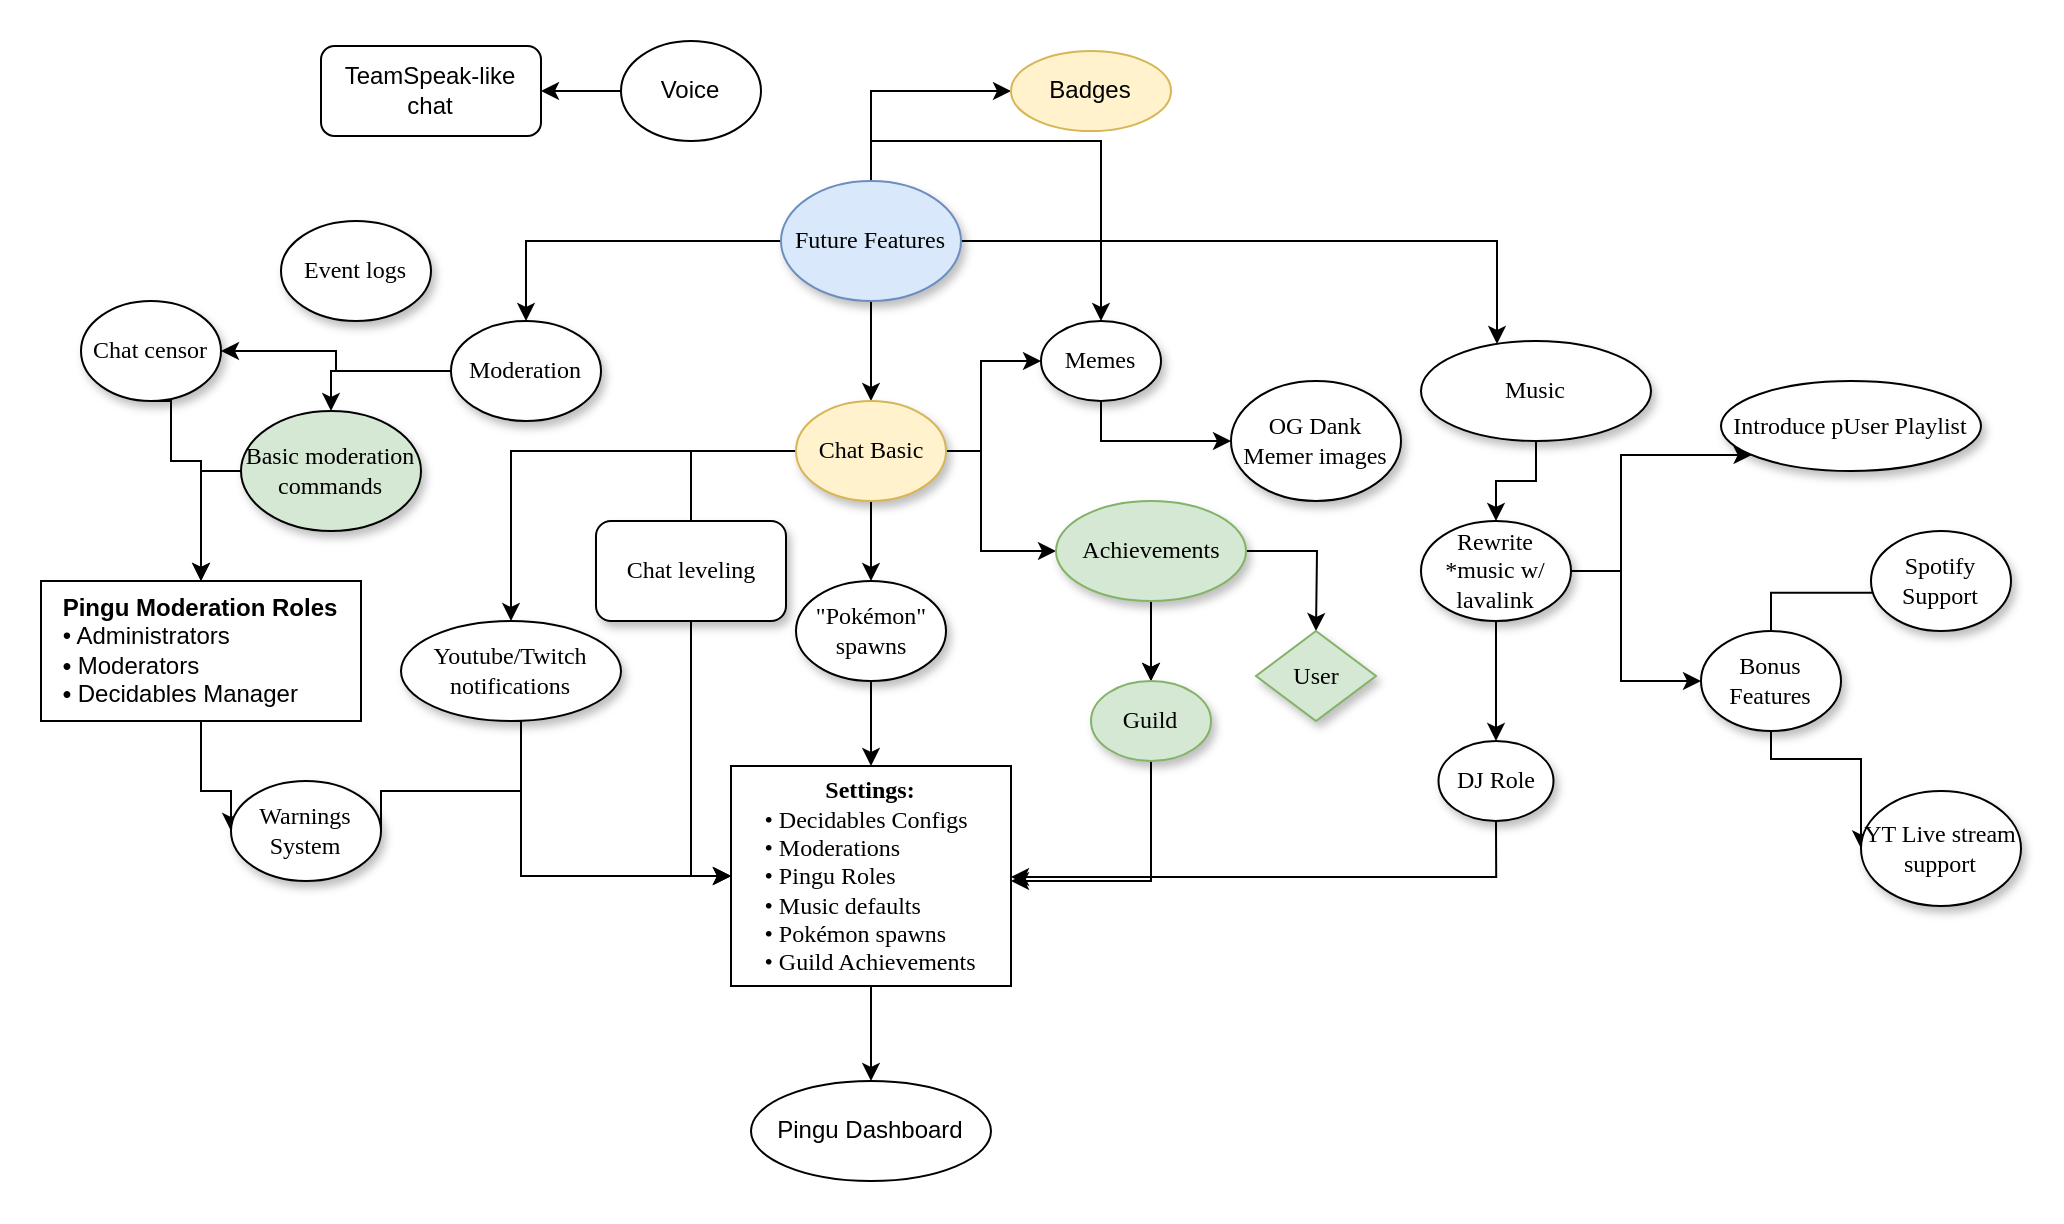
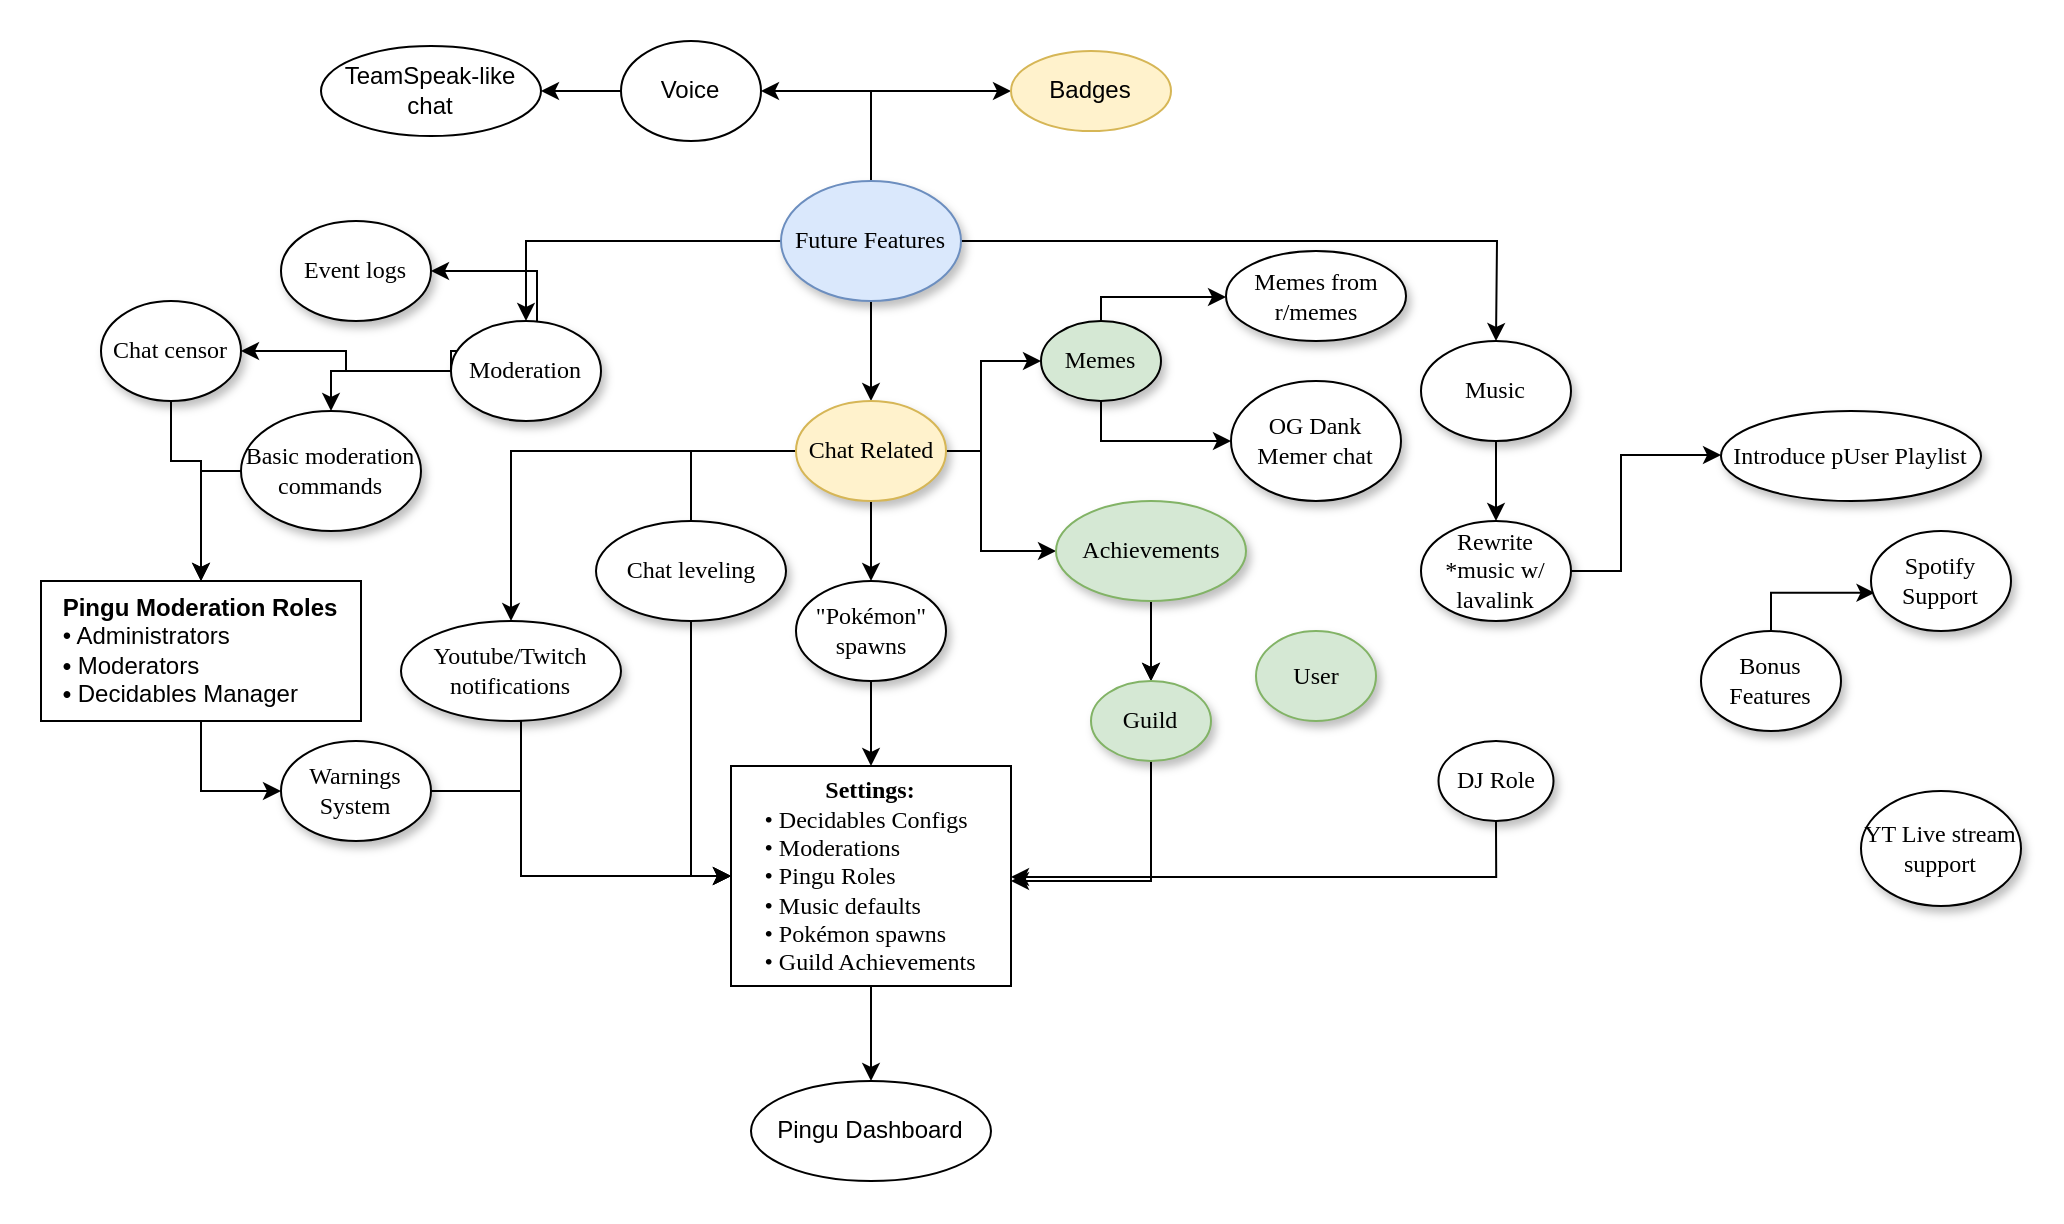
(431, 91) -> (431, 91)
(1064, 141) -> (821, 91)
none -> (516, 271)
none -> (1316, 296)
none -> (1159, 297)
(151, 351) -> (171, 351)
(1101, 361) -> (1101, 361)
(1536, 391) -> (1496, 391)
(1851, 426) -> (1851, 456)
(1316, 441) -> (1316, 441)
(872, 451) -> (872, 451)
(331, 471) -> (331, 471)
(1315, 551) -> none
(691, 571) -> (691, 571)
(1864, 593) -> (1859, 593)
(1621, 661) -> none
(1496, 674) -> none
(1316, 676) -> (1316, 676)
(1840, 759) -> none
(306, 831) -> (356, 791)
